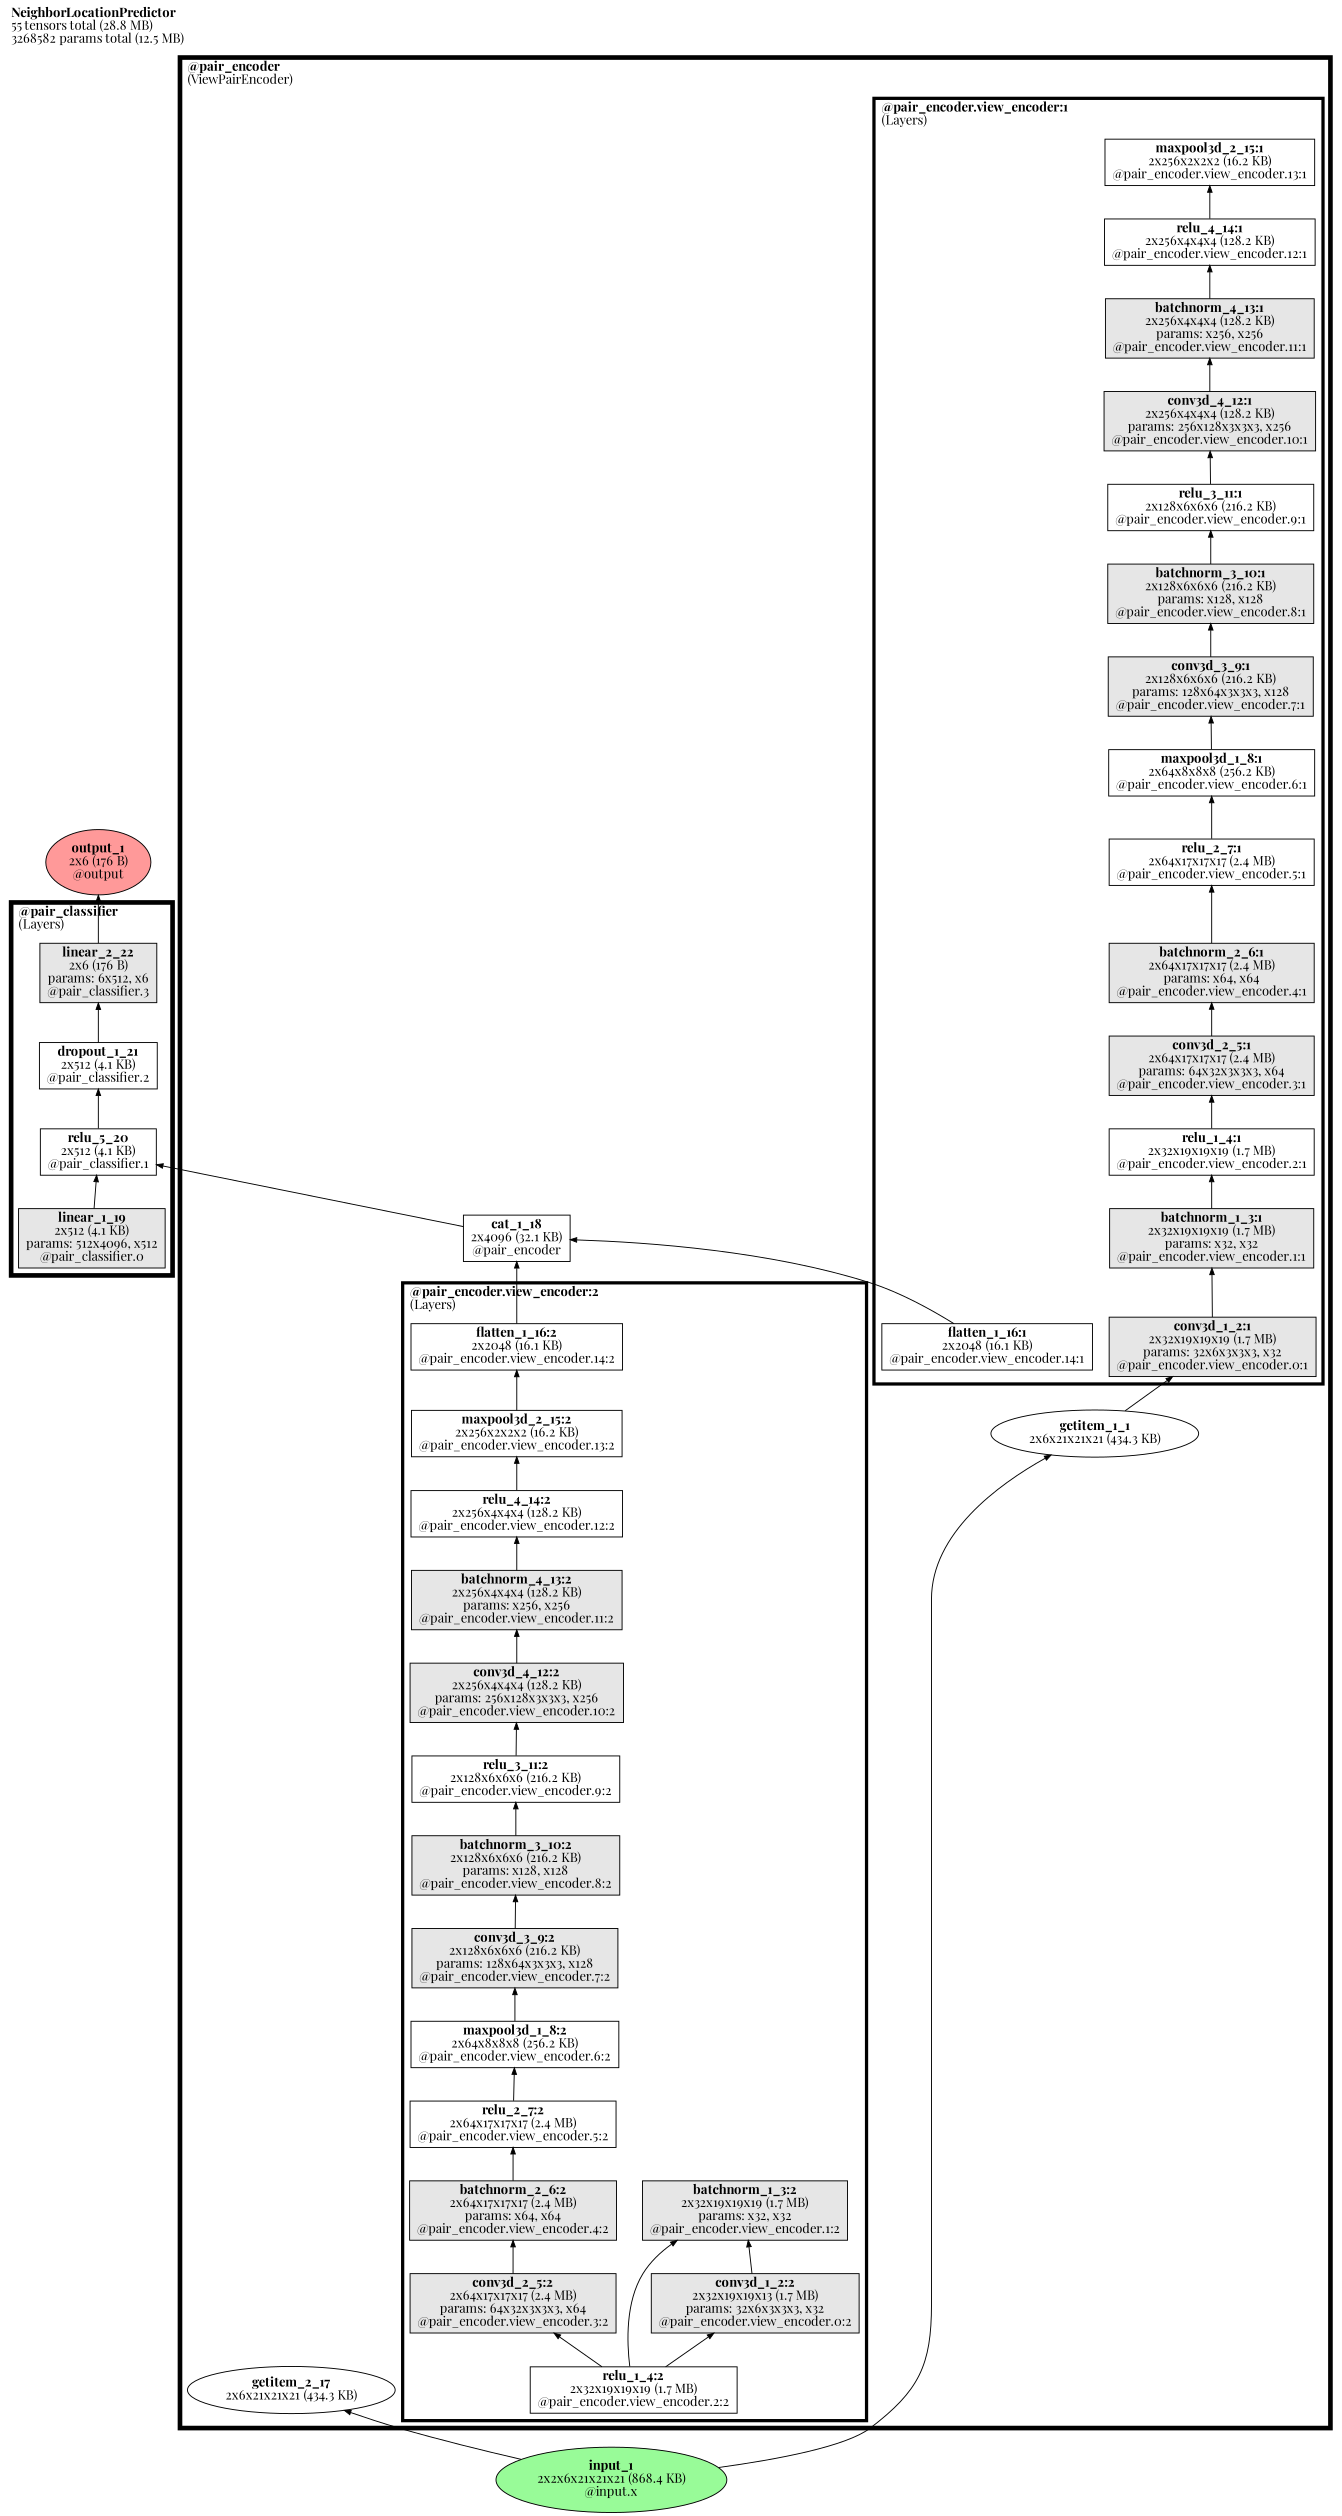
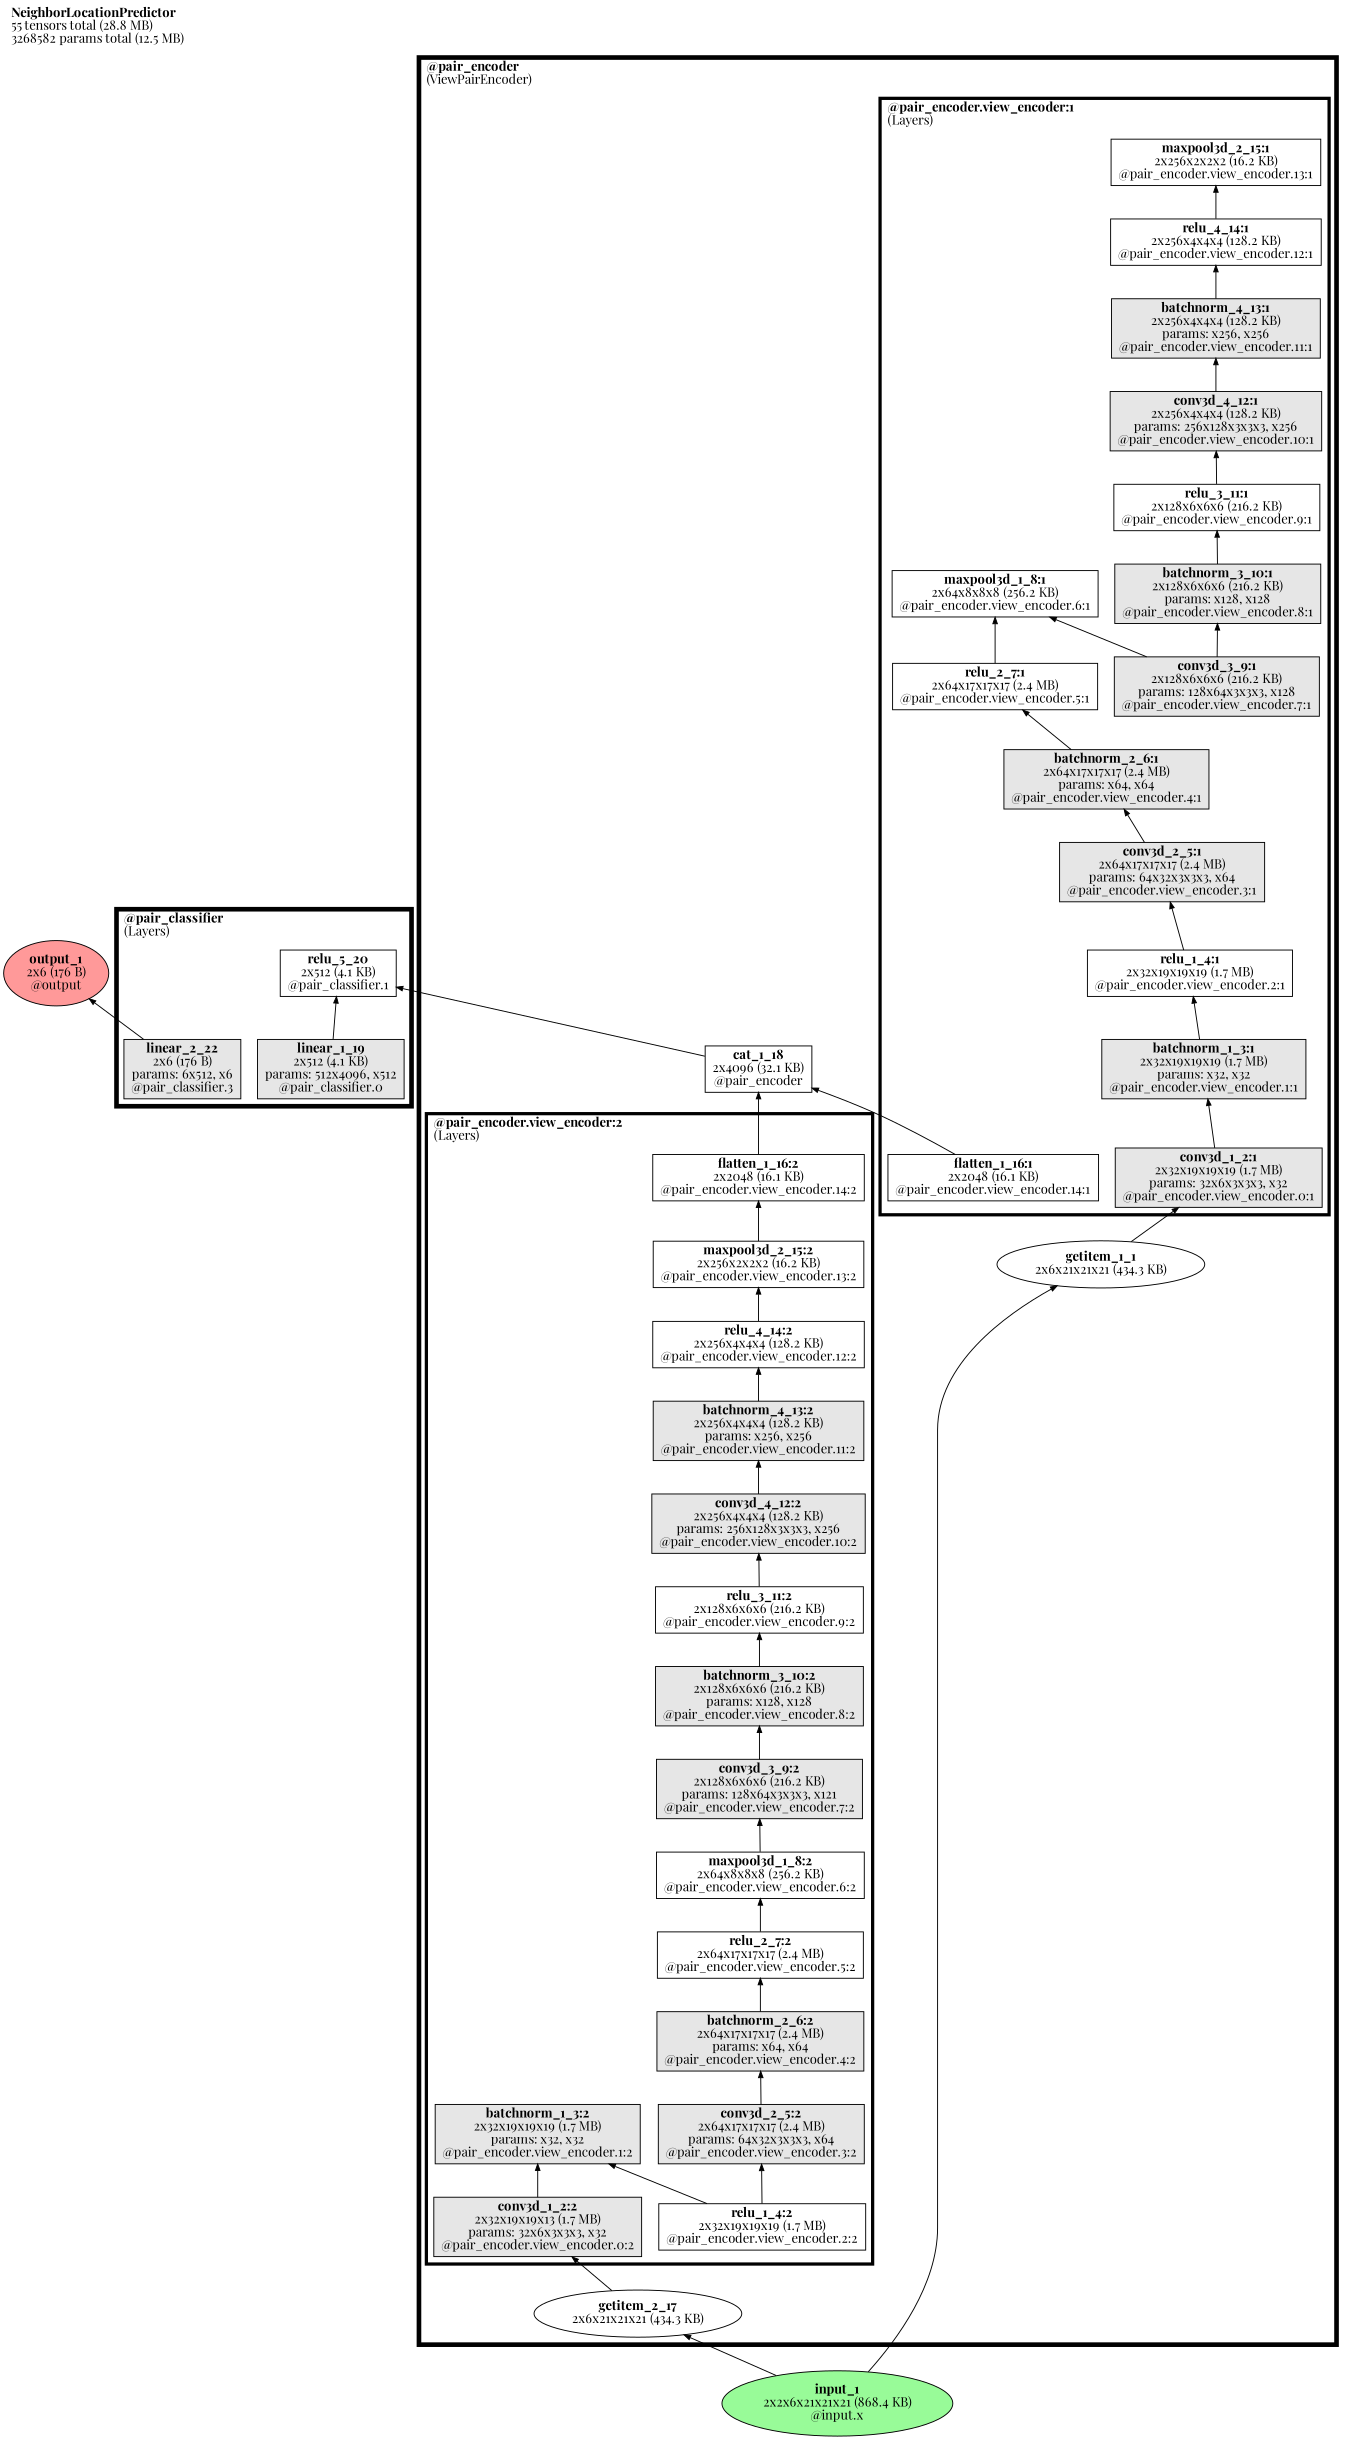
(1211, 736) -> (1101, 638)
(98, 1066) -> none
(515, 1964) -> (759, 1795)
(687, 2352) -> (594, 2276)
